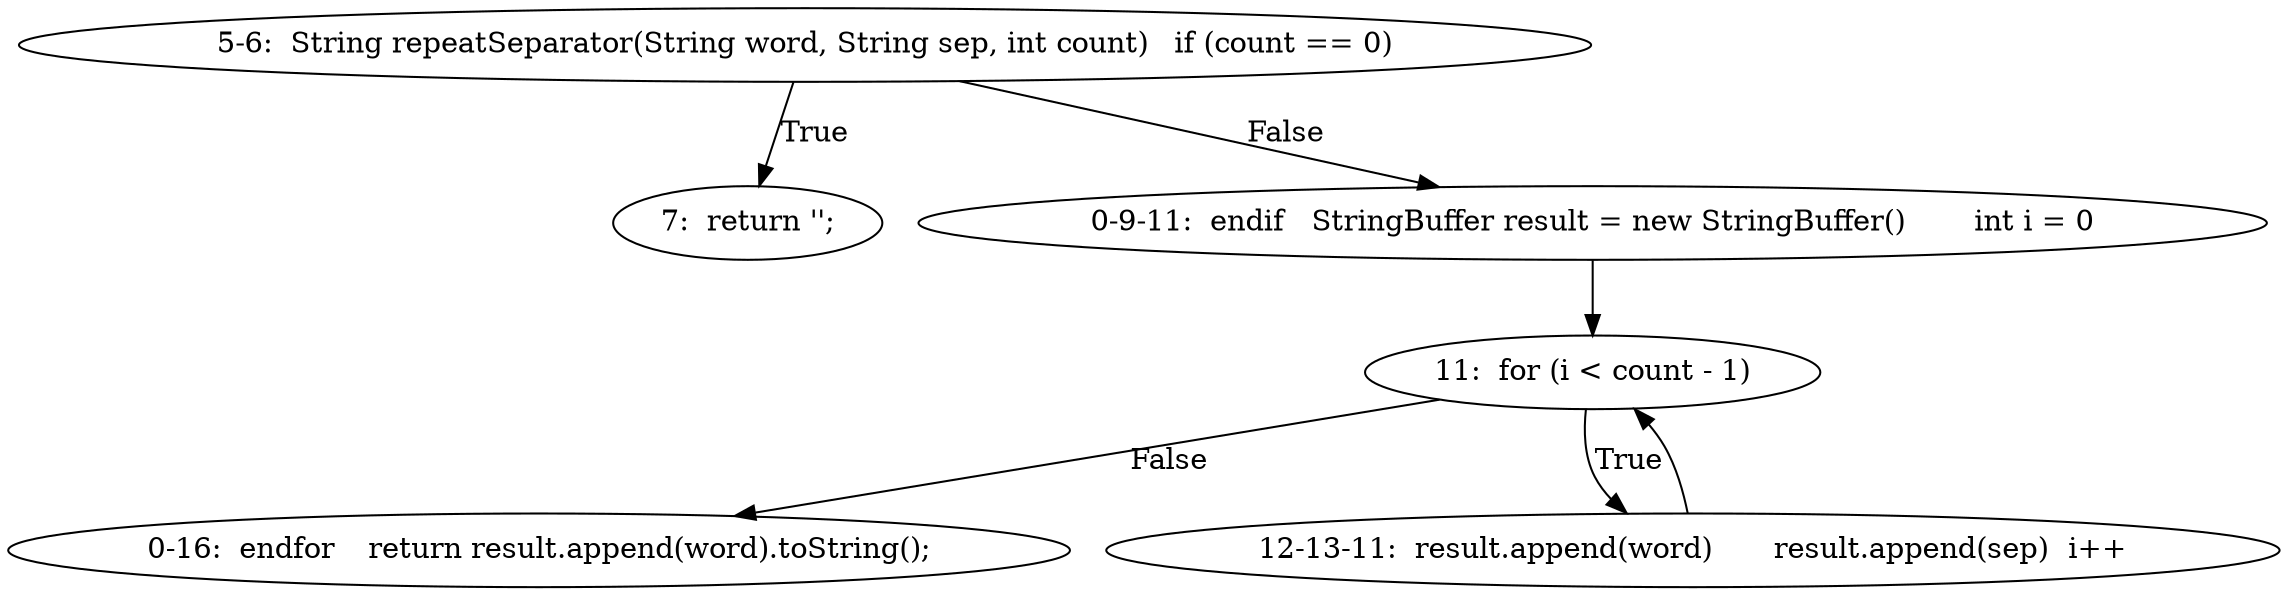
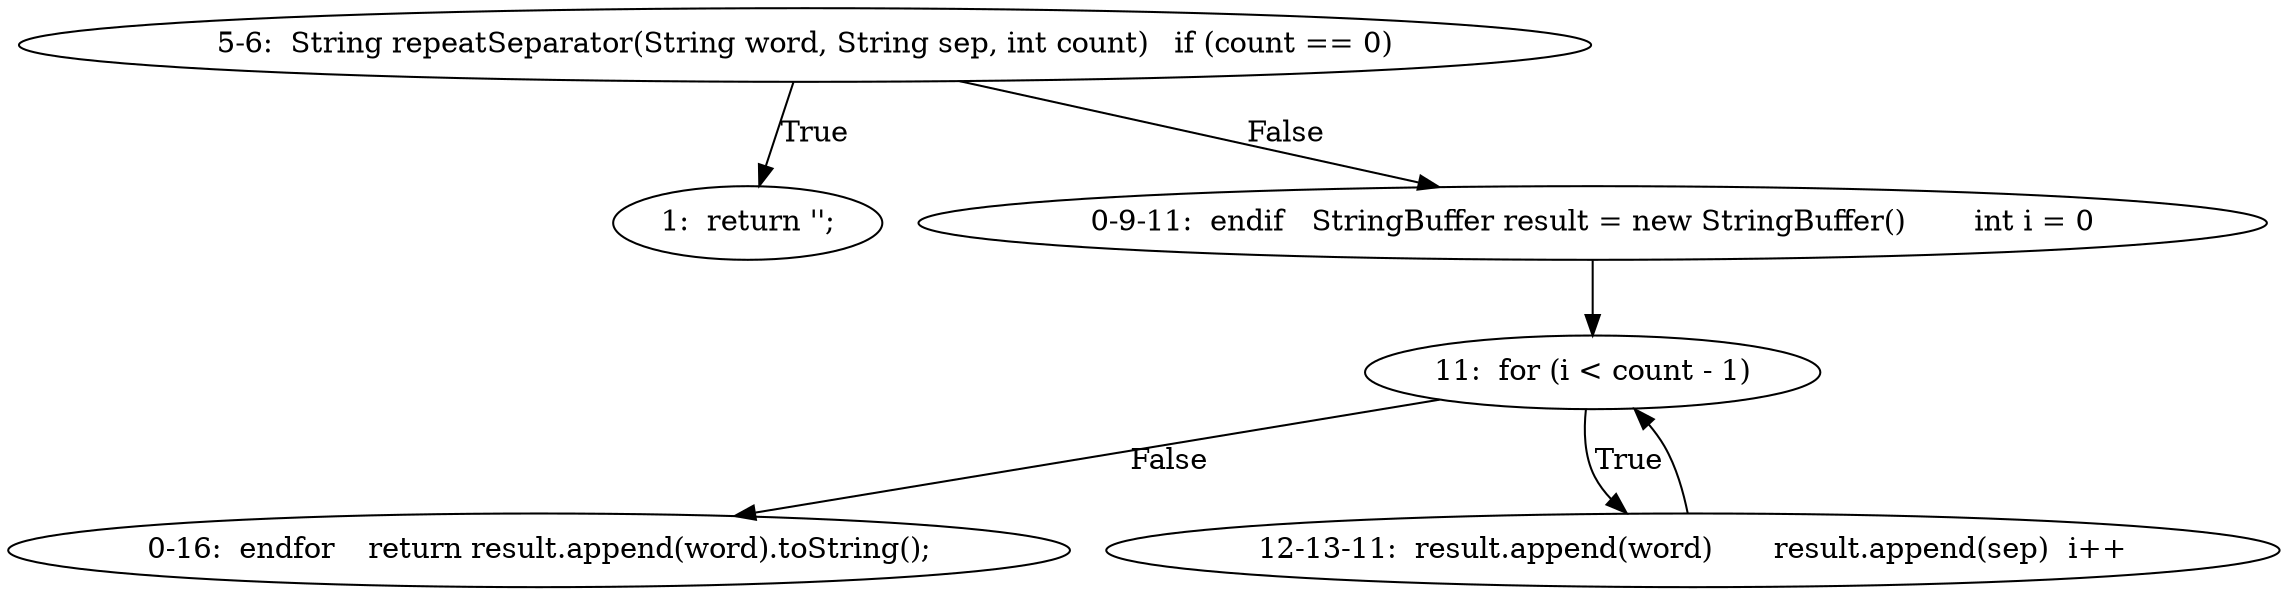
(748, 223) -> (748, 223)
